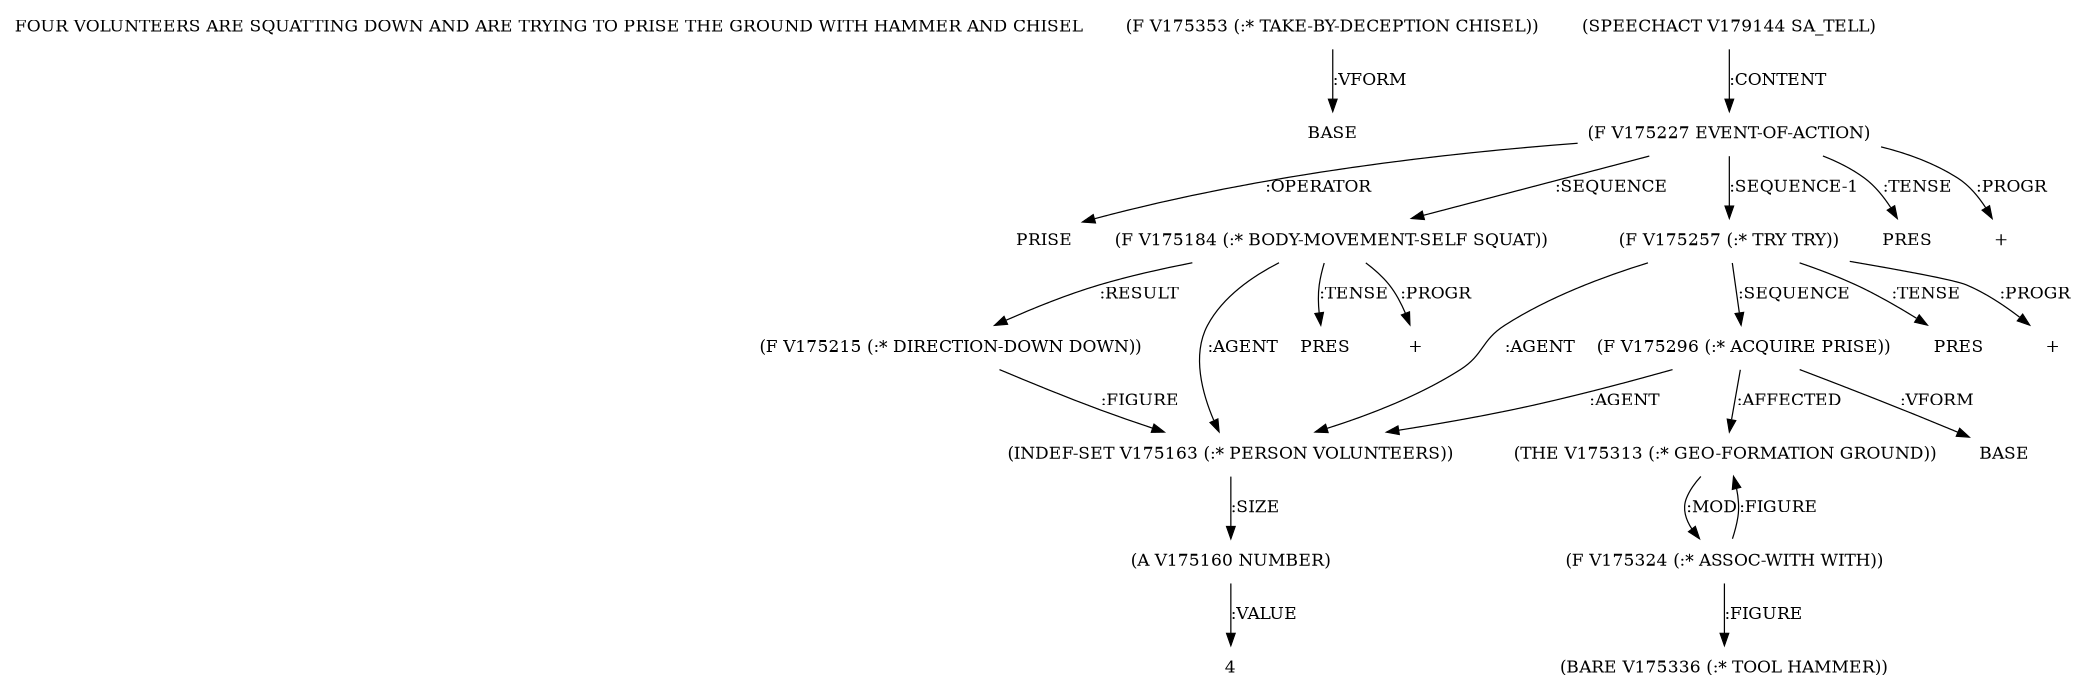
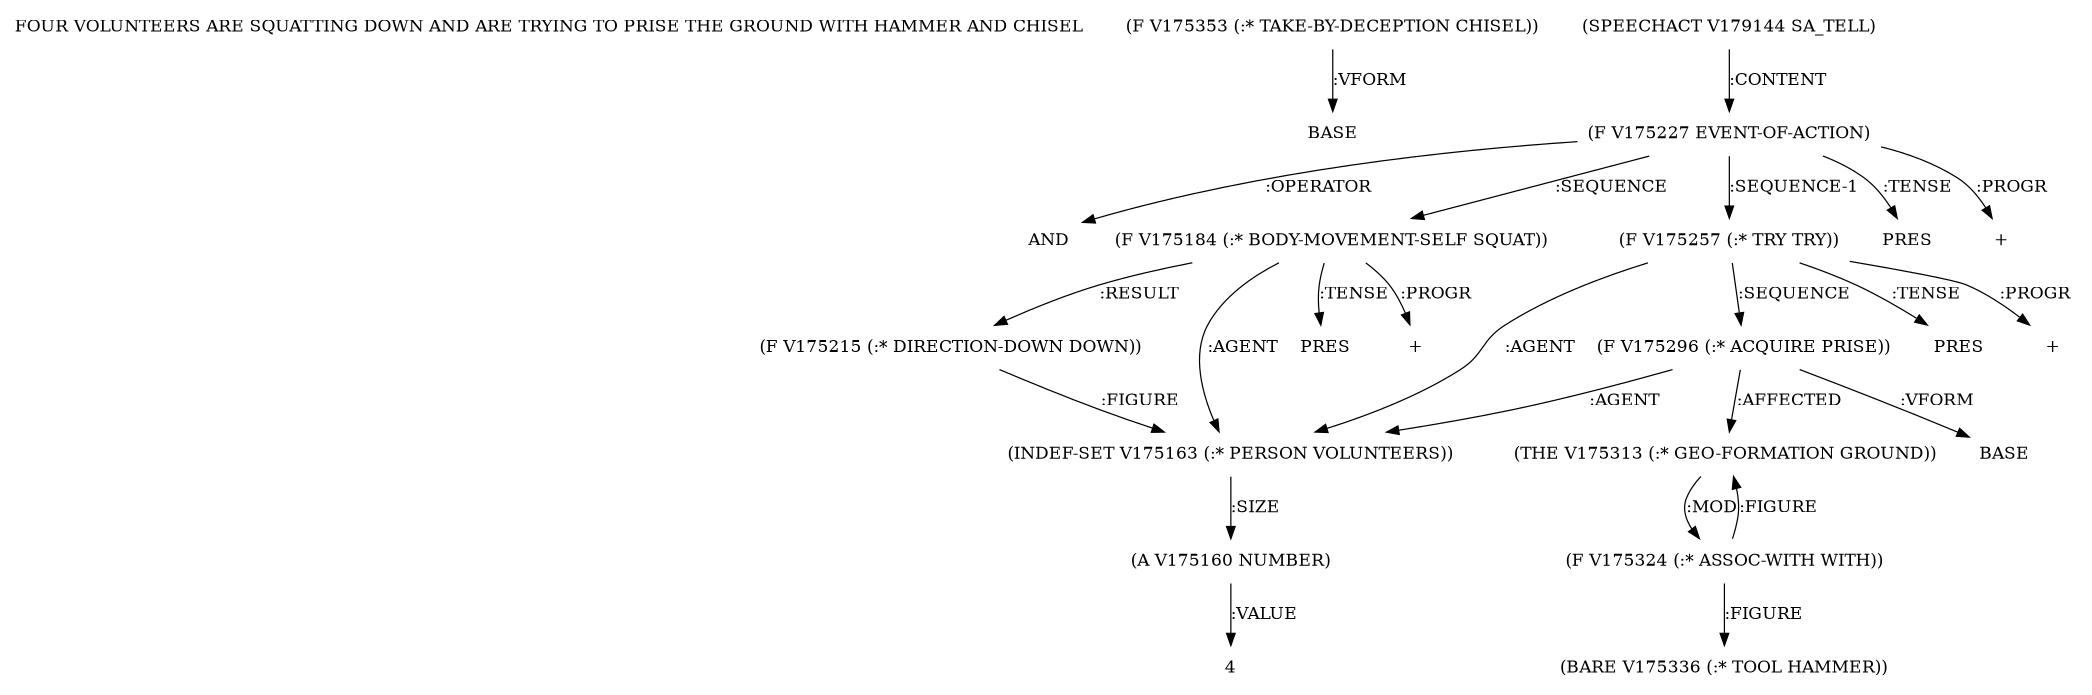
(1044, 241) -> (1049, 241)
